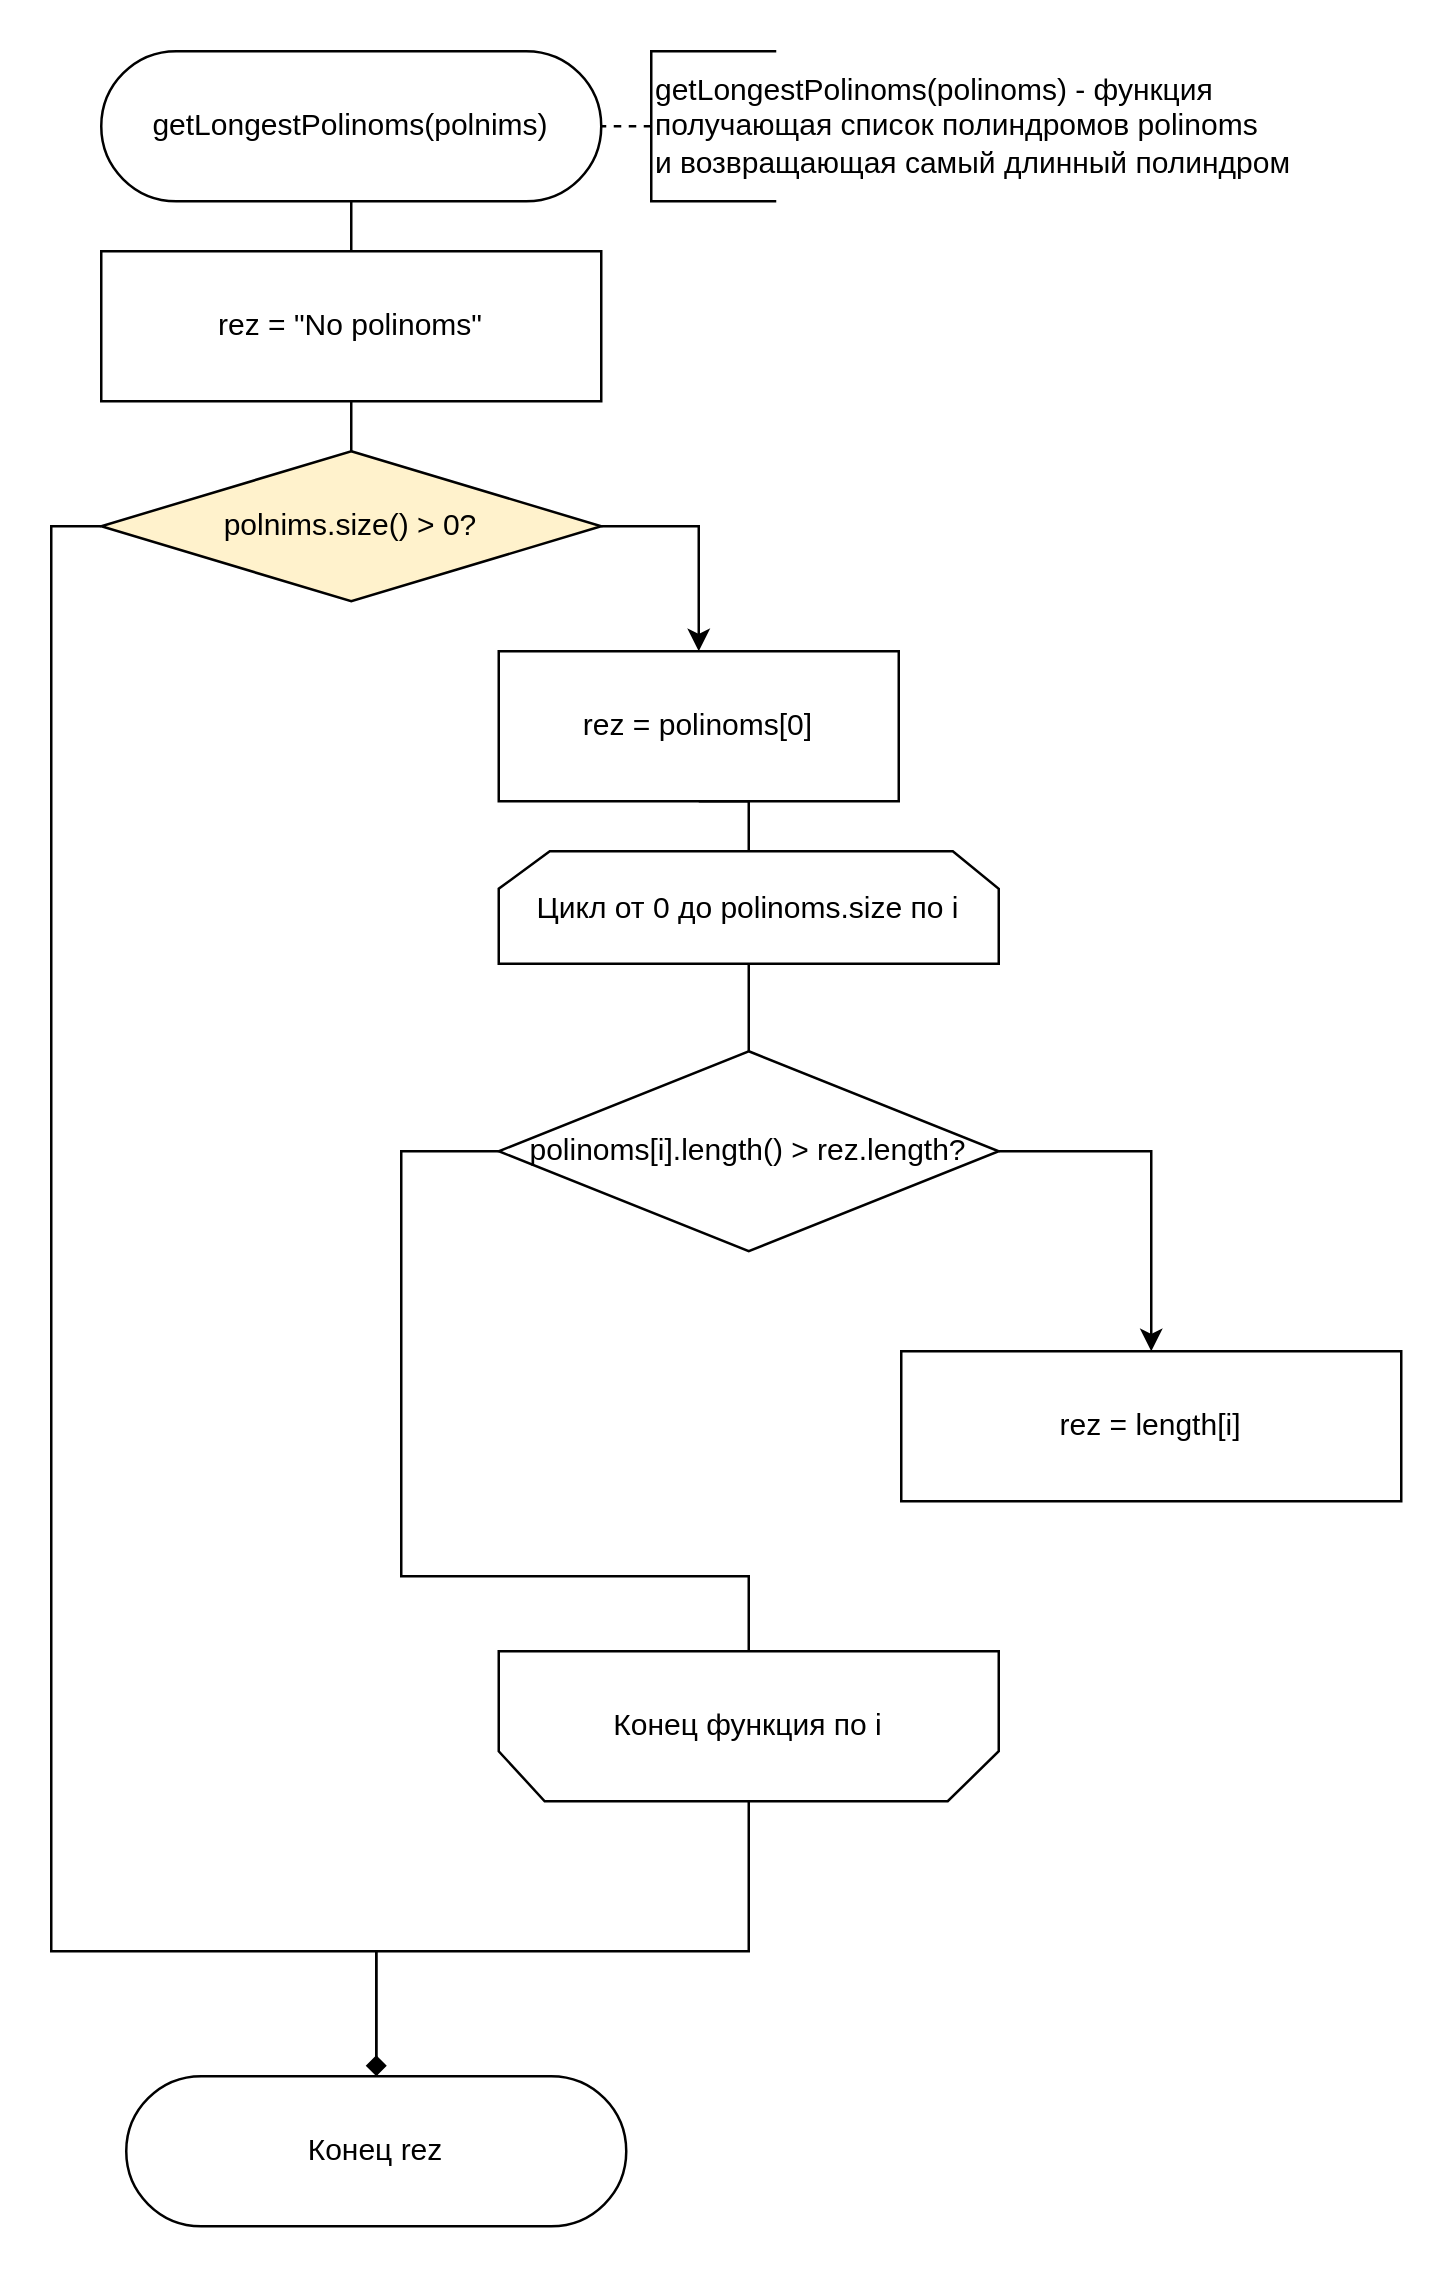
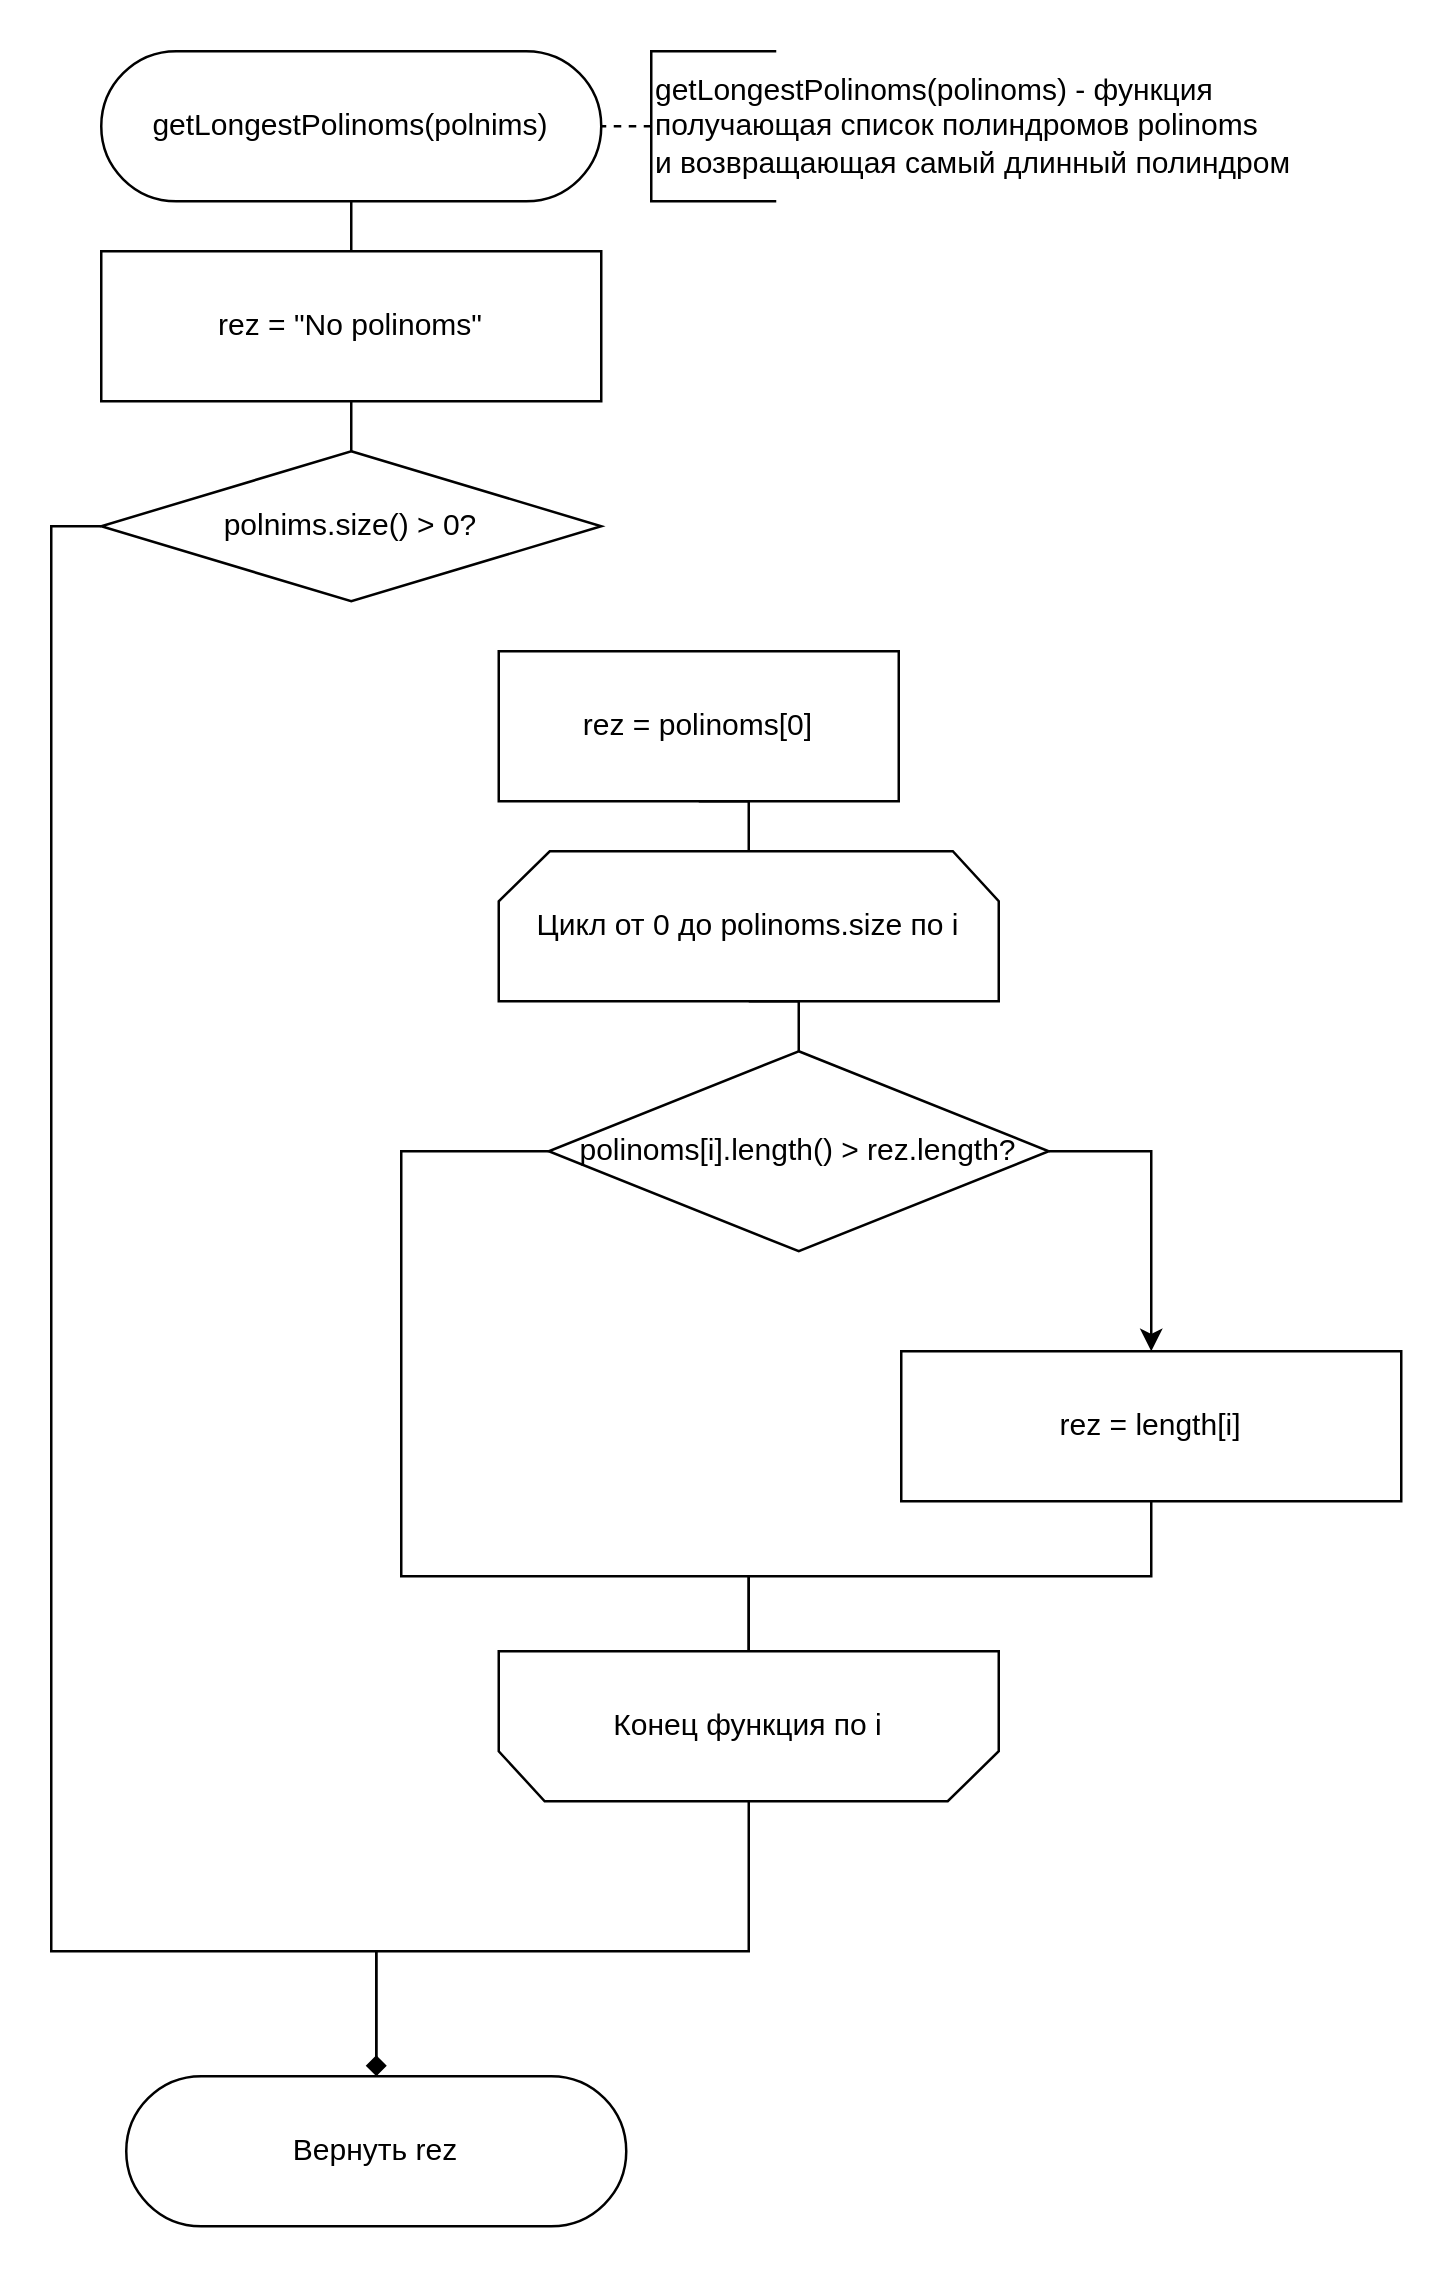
(351, 526) -> (351, 526)
(699, 532) -> none
(749, 908) -> (749, 926)
(749, 1151) -> (799, 1151)
none -> (990, 1576)
(376, 2151) -> (376, 2151)
